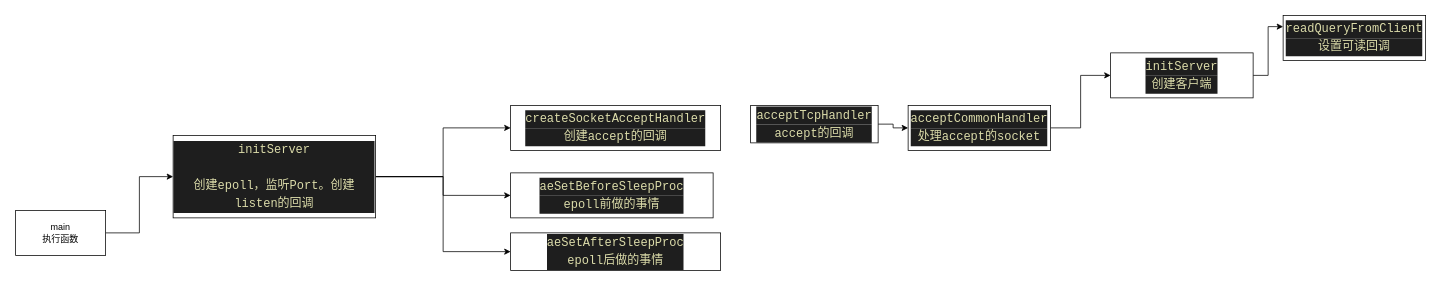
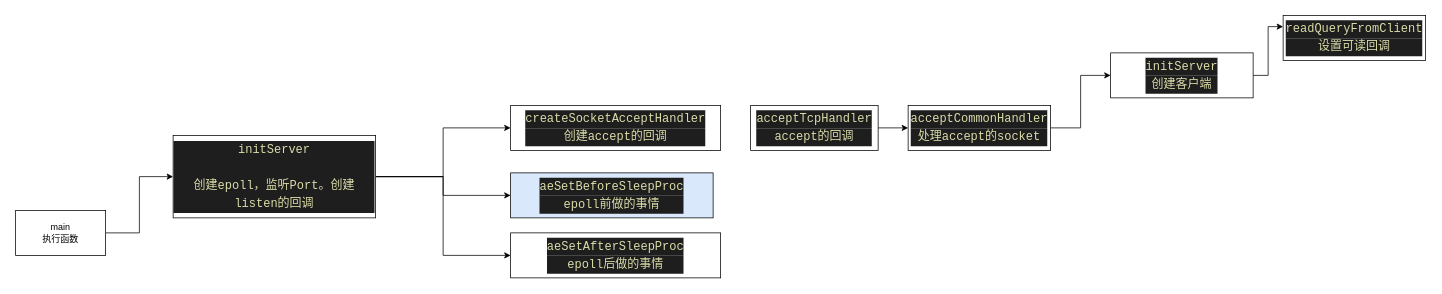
(814, 124) -> (814, 128)
(612, 195) -> (612, 195)
(615, 252) -> (615, 255)
